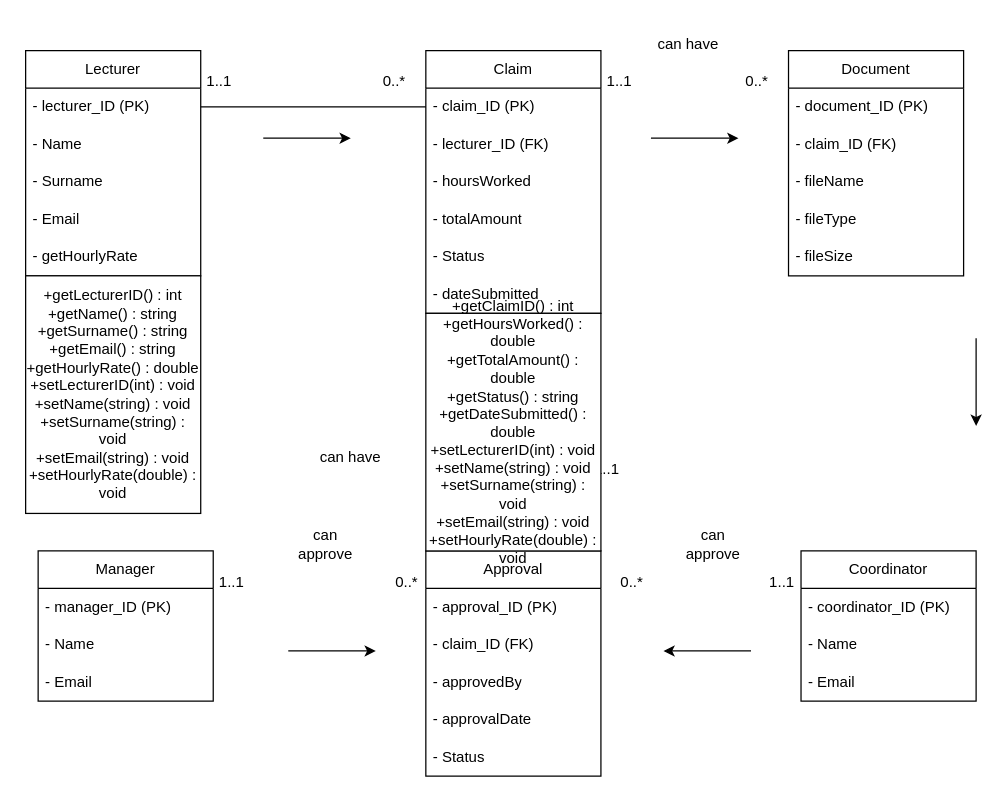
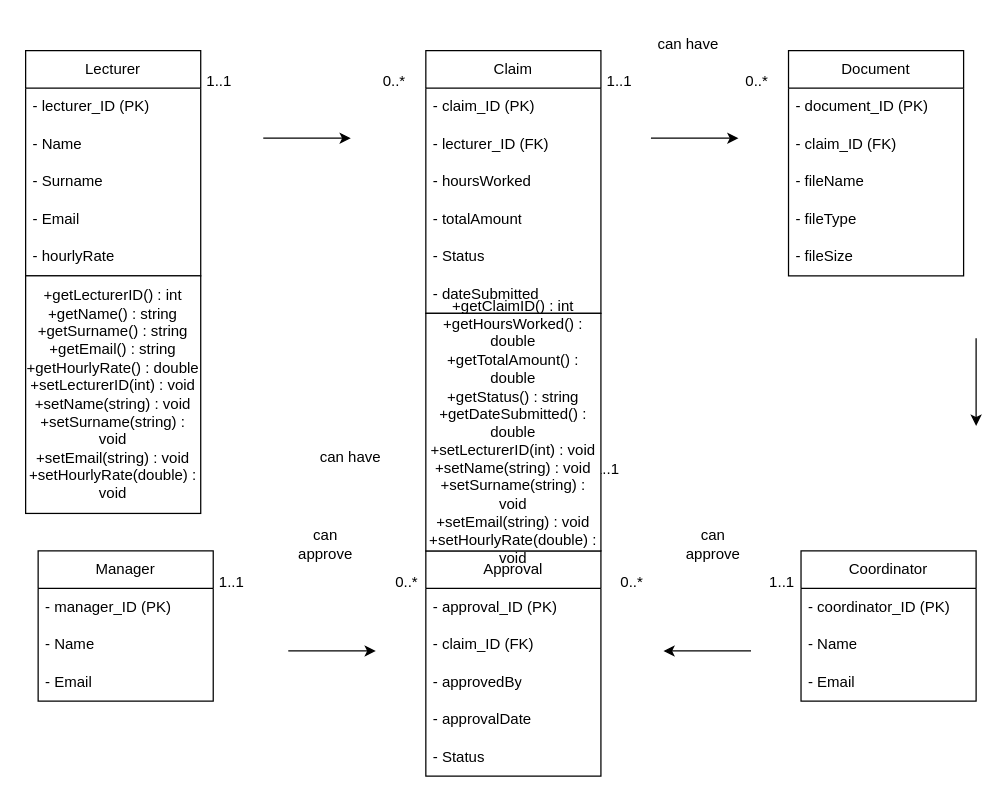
(312, 107) -> none
(92, 257) -> (80, 257)
